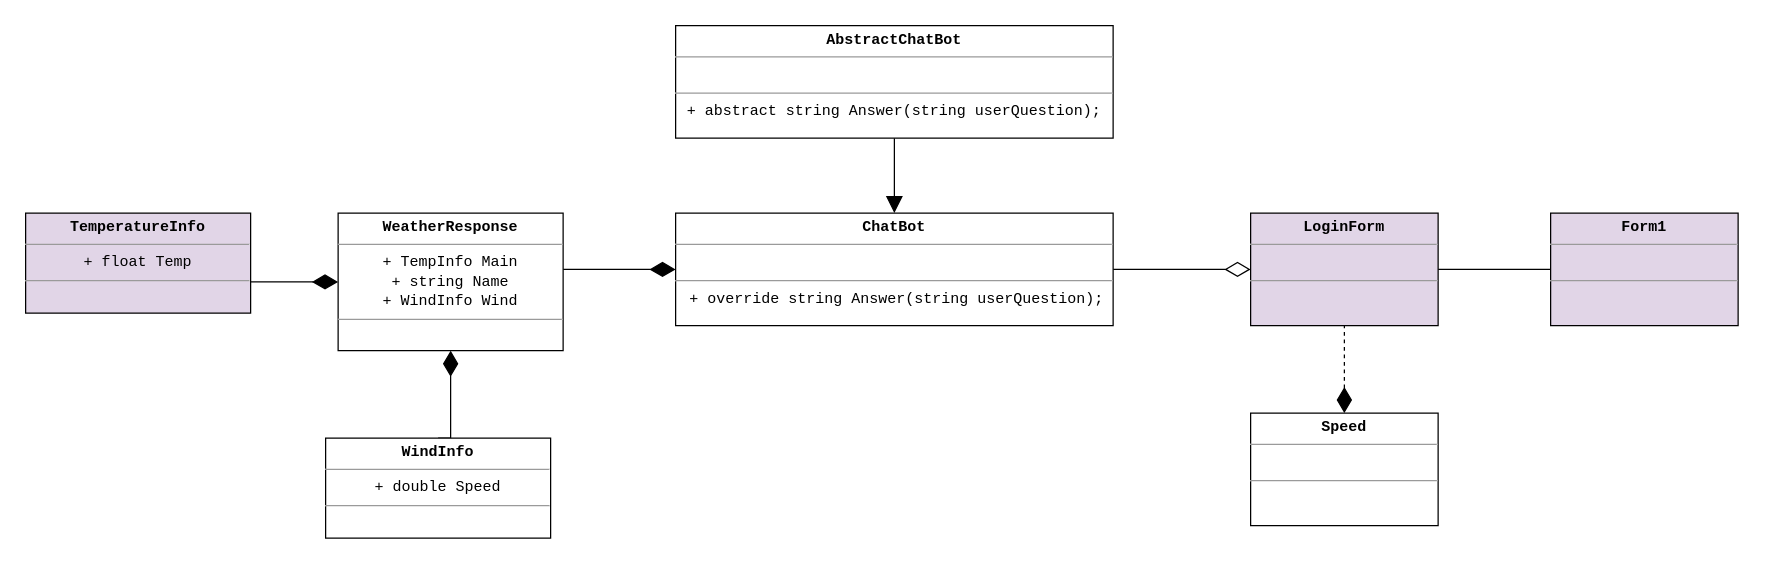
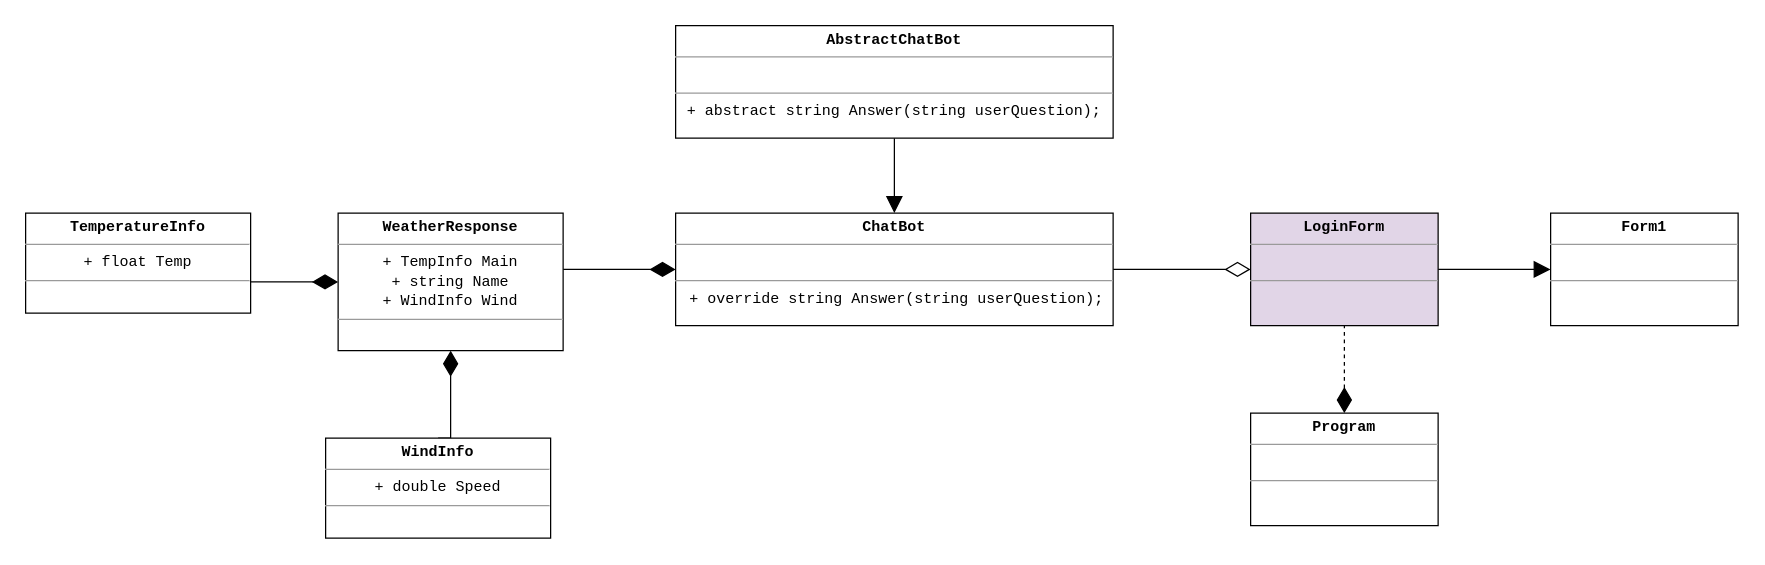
(138, 263) -> (138, 263)
(1541, 269) -> (1533, 269)
(1644, 269) -> (1644, 269)
(1344, 422) -> (1344, 422)
